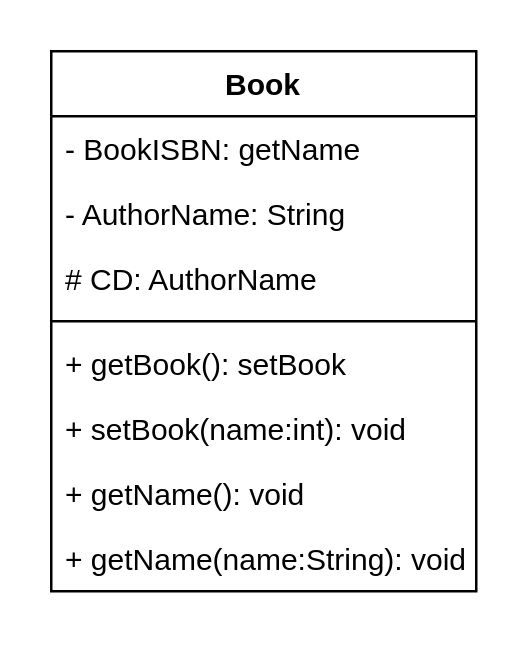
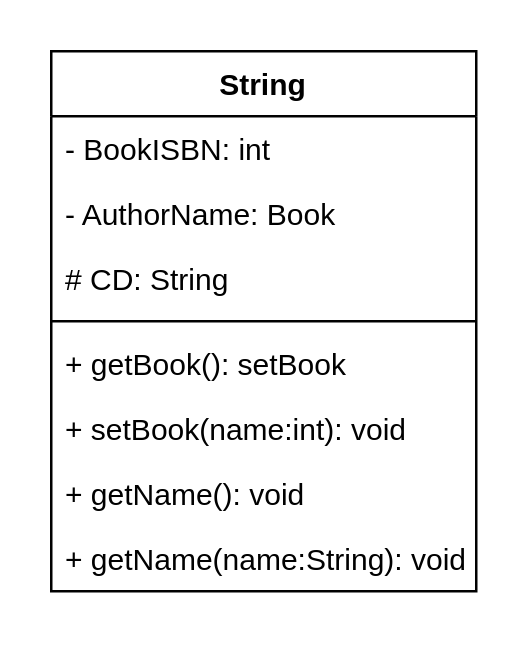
(263, 85) -> (263, 85)
(213, 150) -> (175, 150)
(217, 215) -> (205, 215)
(188, 280) -> (150, 280)
